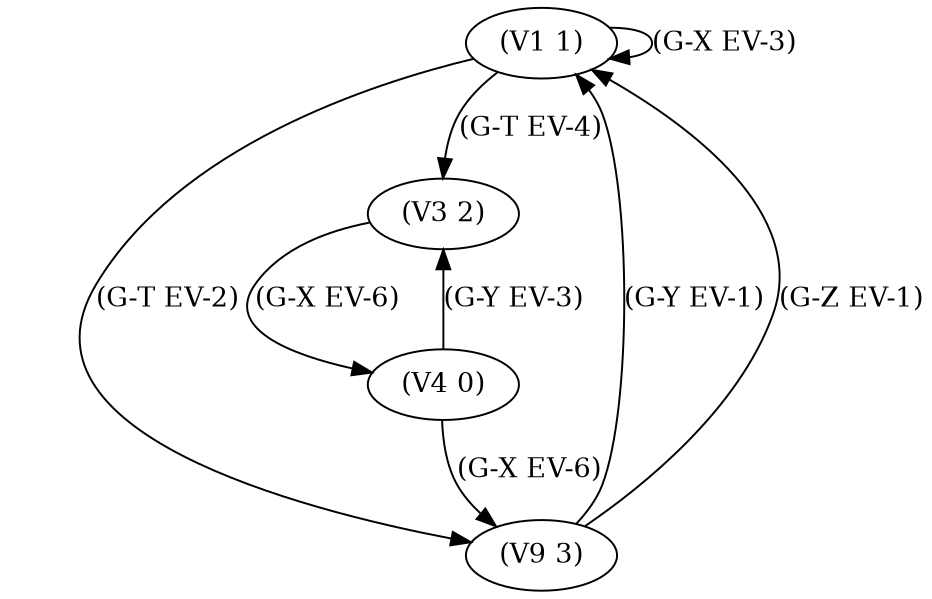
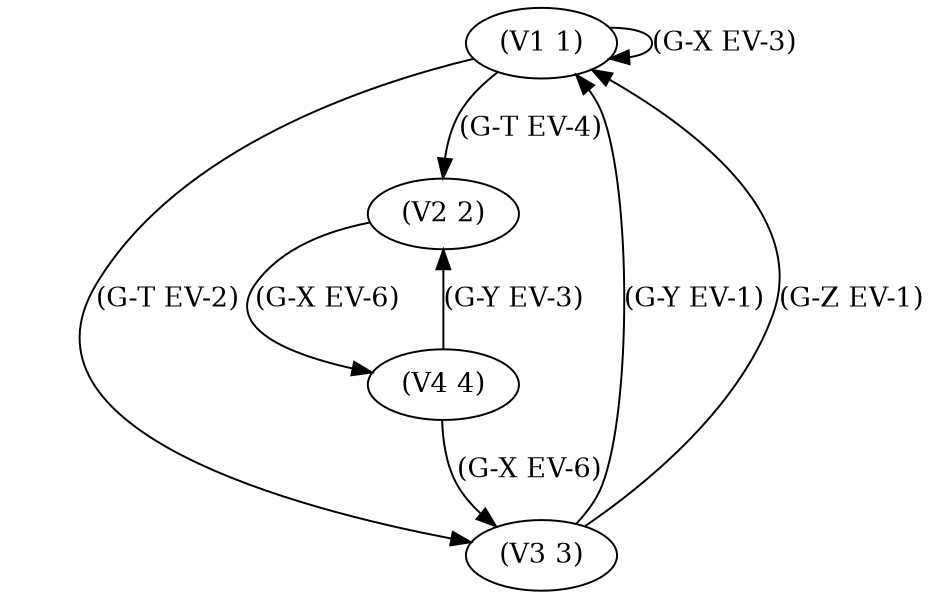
(443, 214) -> (443, 214)
(443, 385) -> (443, 385)
(541, 555) -> (541, 555)
